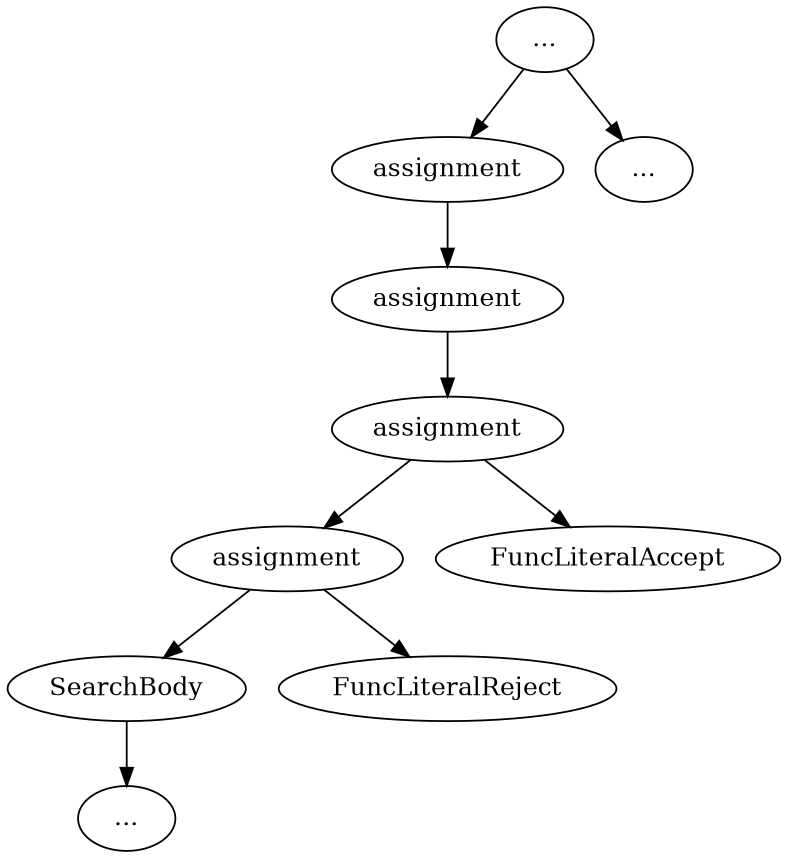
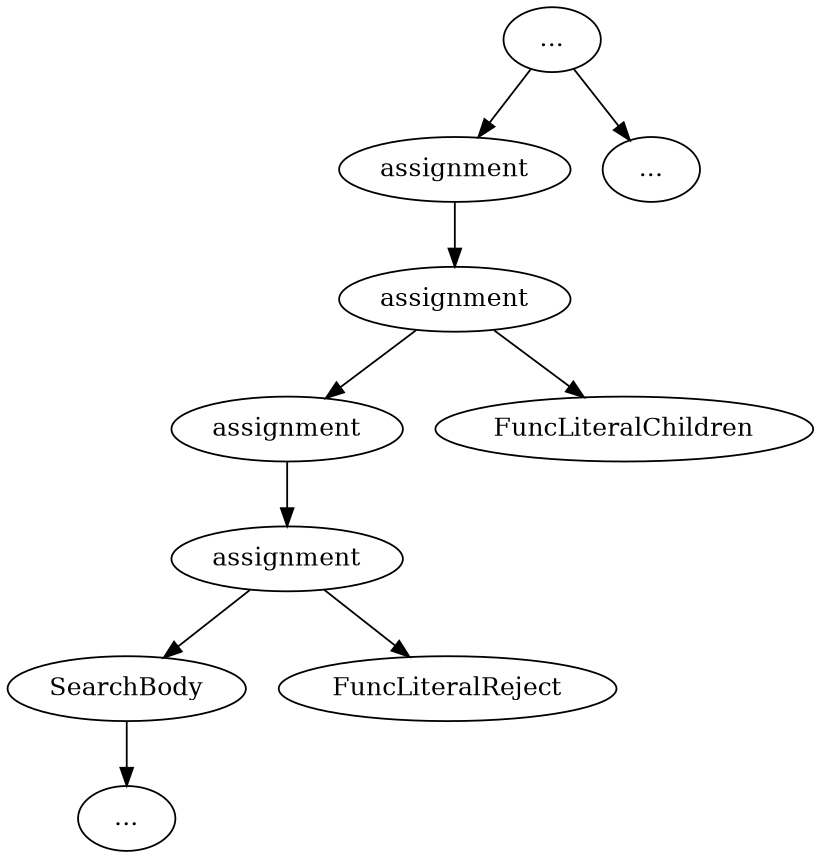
none -> (624, 429)
(608, 559) -> none
